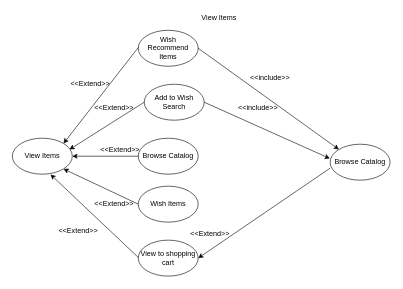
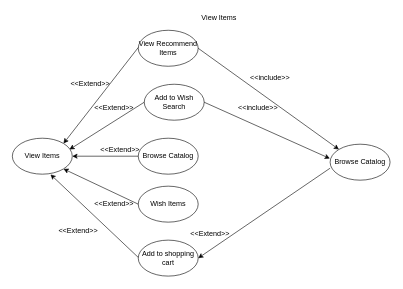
(168, 48) -> (168, 48)
(168, 258) -> (168, 258)
